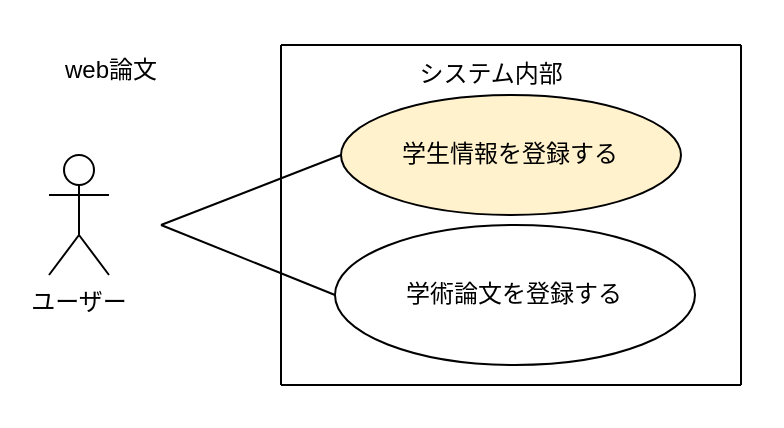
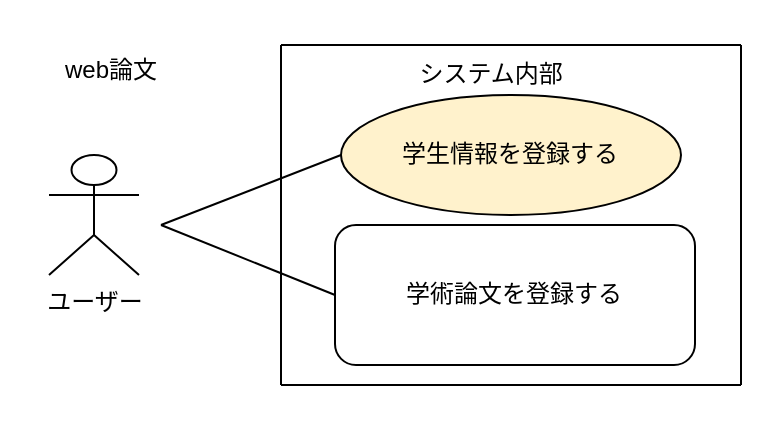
(79, 215) -> (94, 215)
(515, 295) -> (515, 295)
